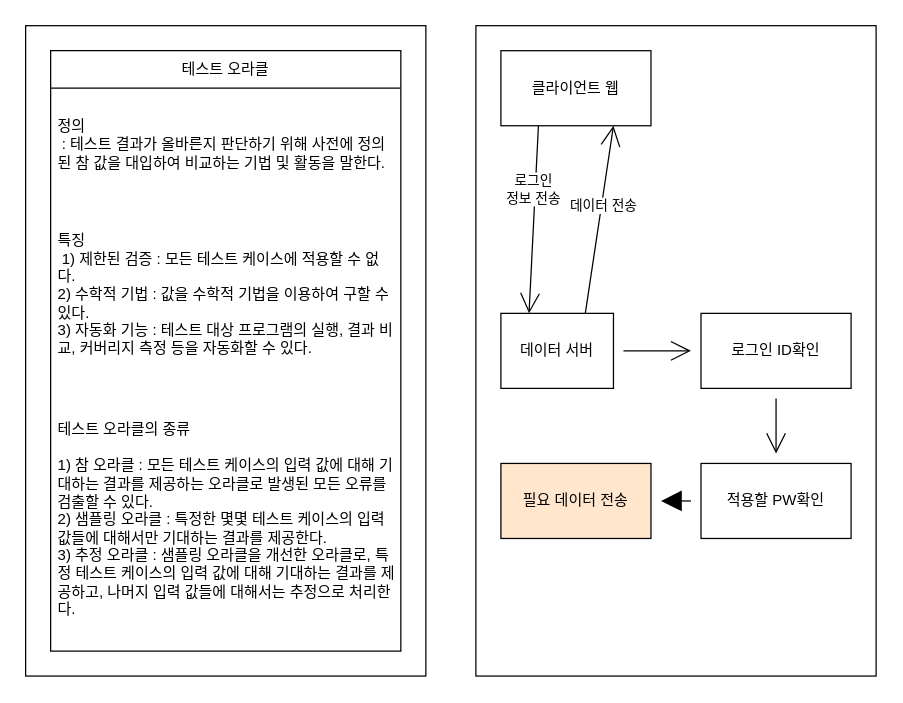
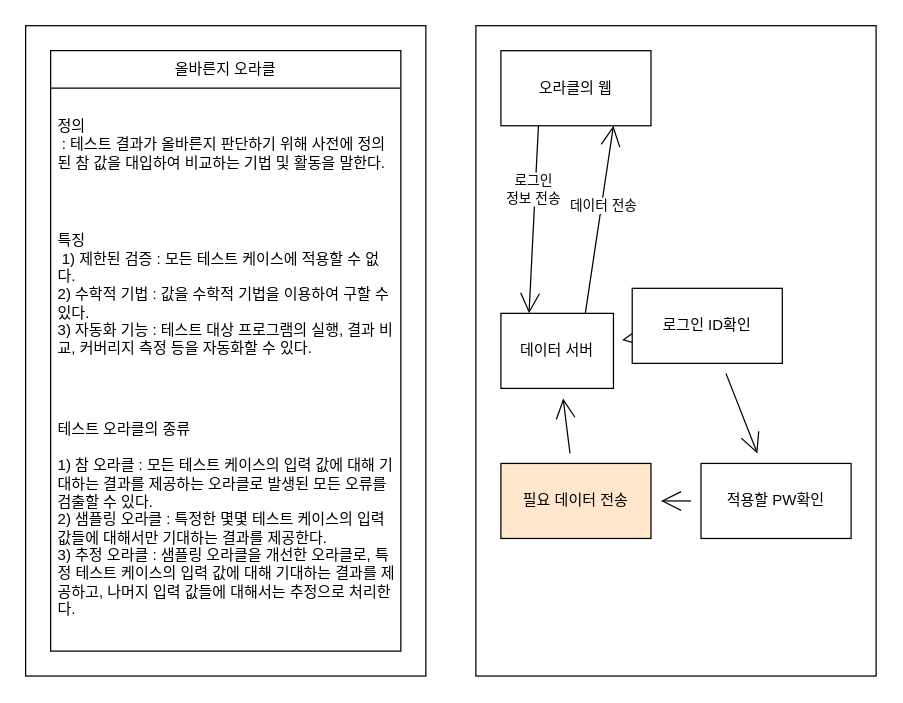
(226, 69) -> (226, 69)
(576, 88) -> (576, 88)
(776, 351) -> (707, 326)
none -> (566, 426)
(683, 501) -> (674, 501)
